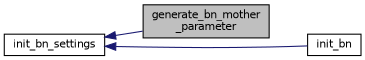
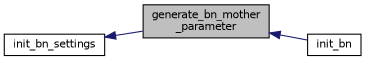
(212, 48) -> (294, 37)
